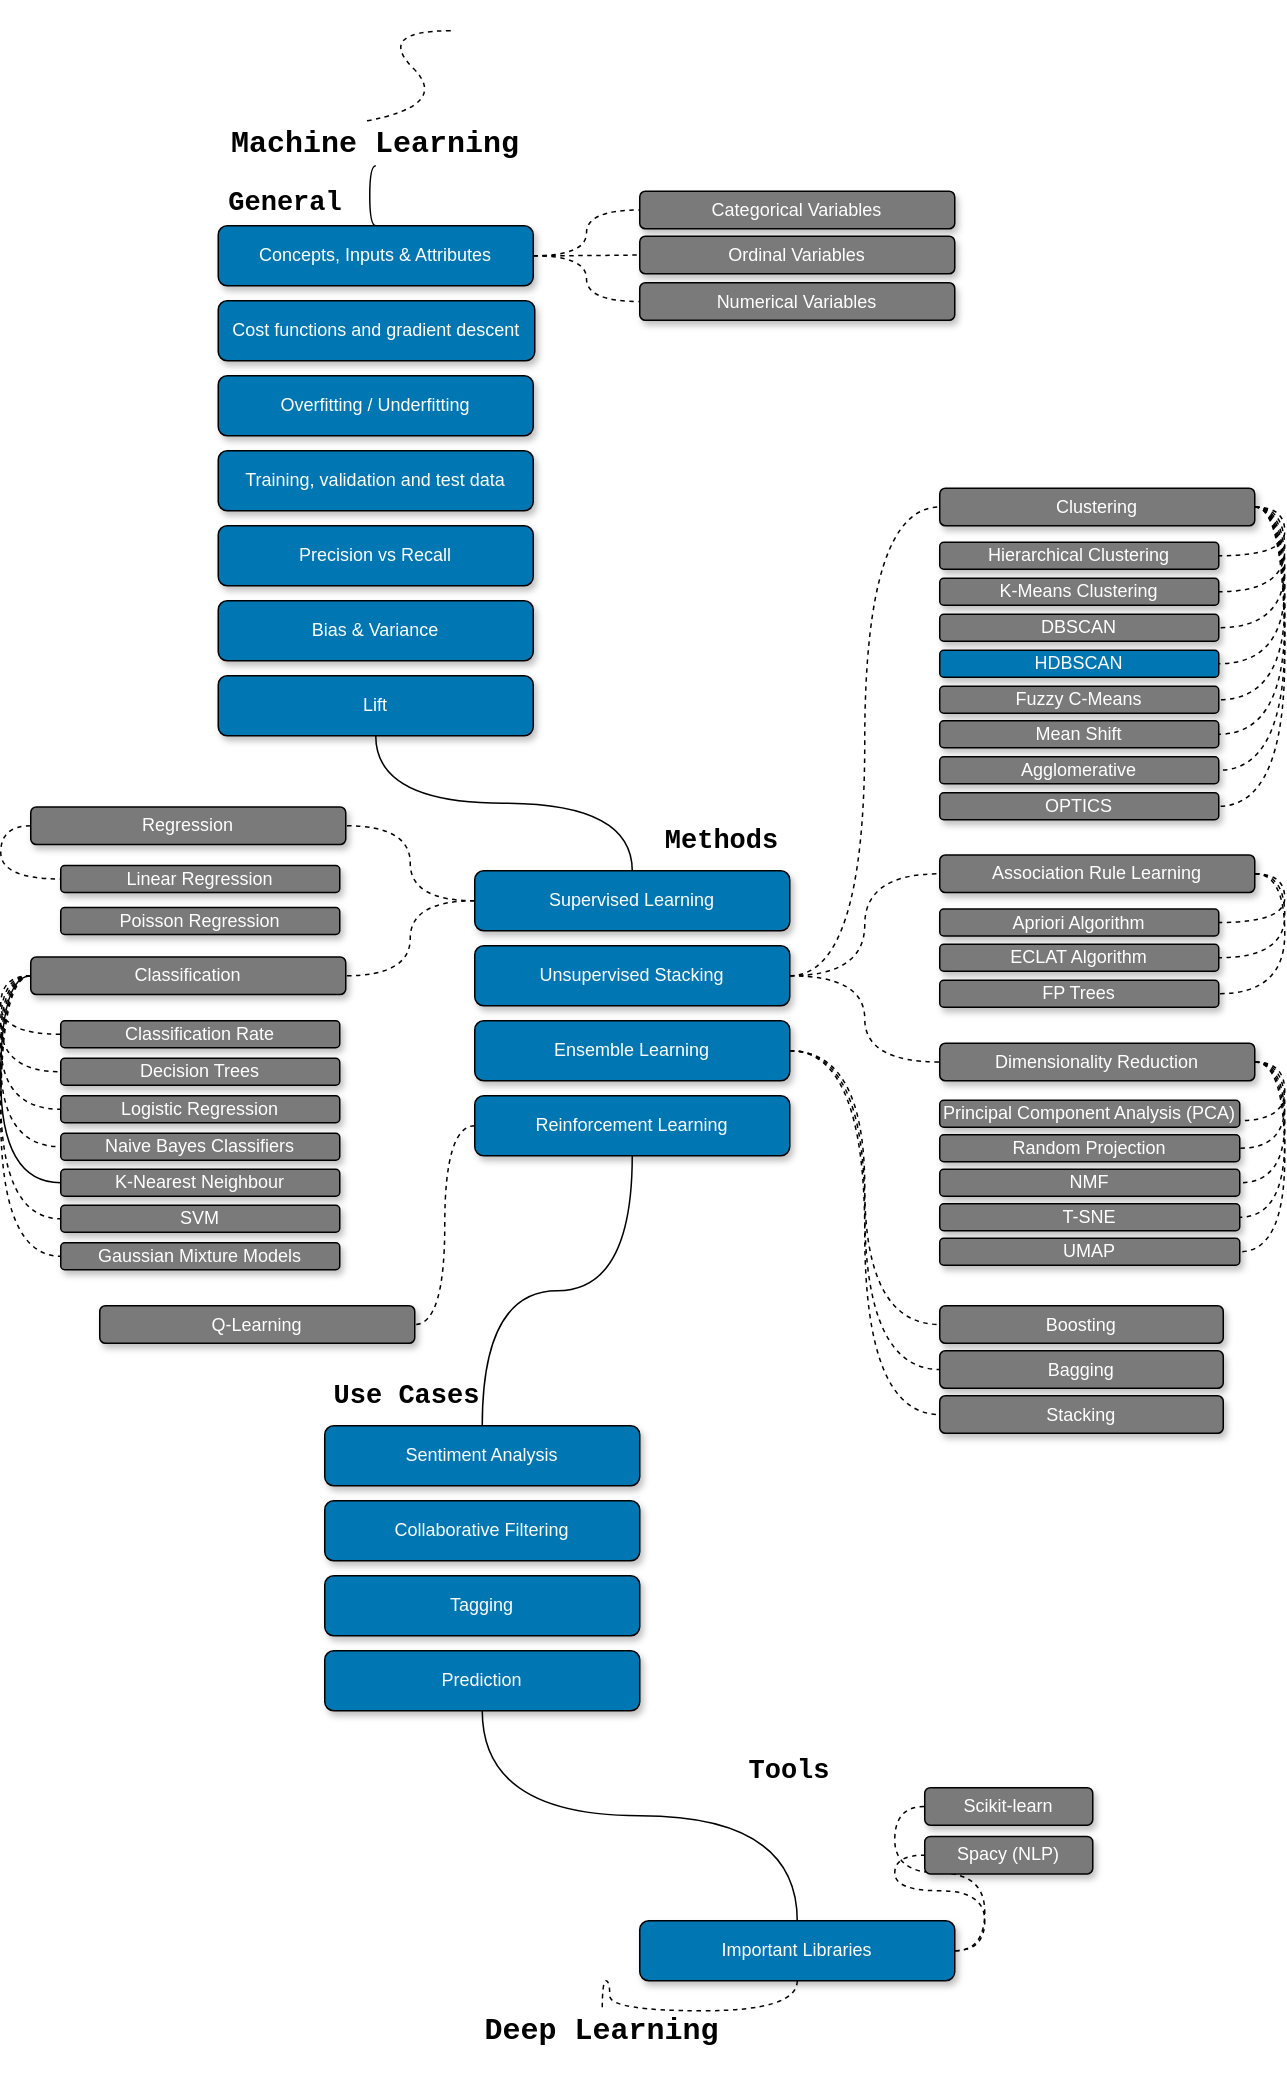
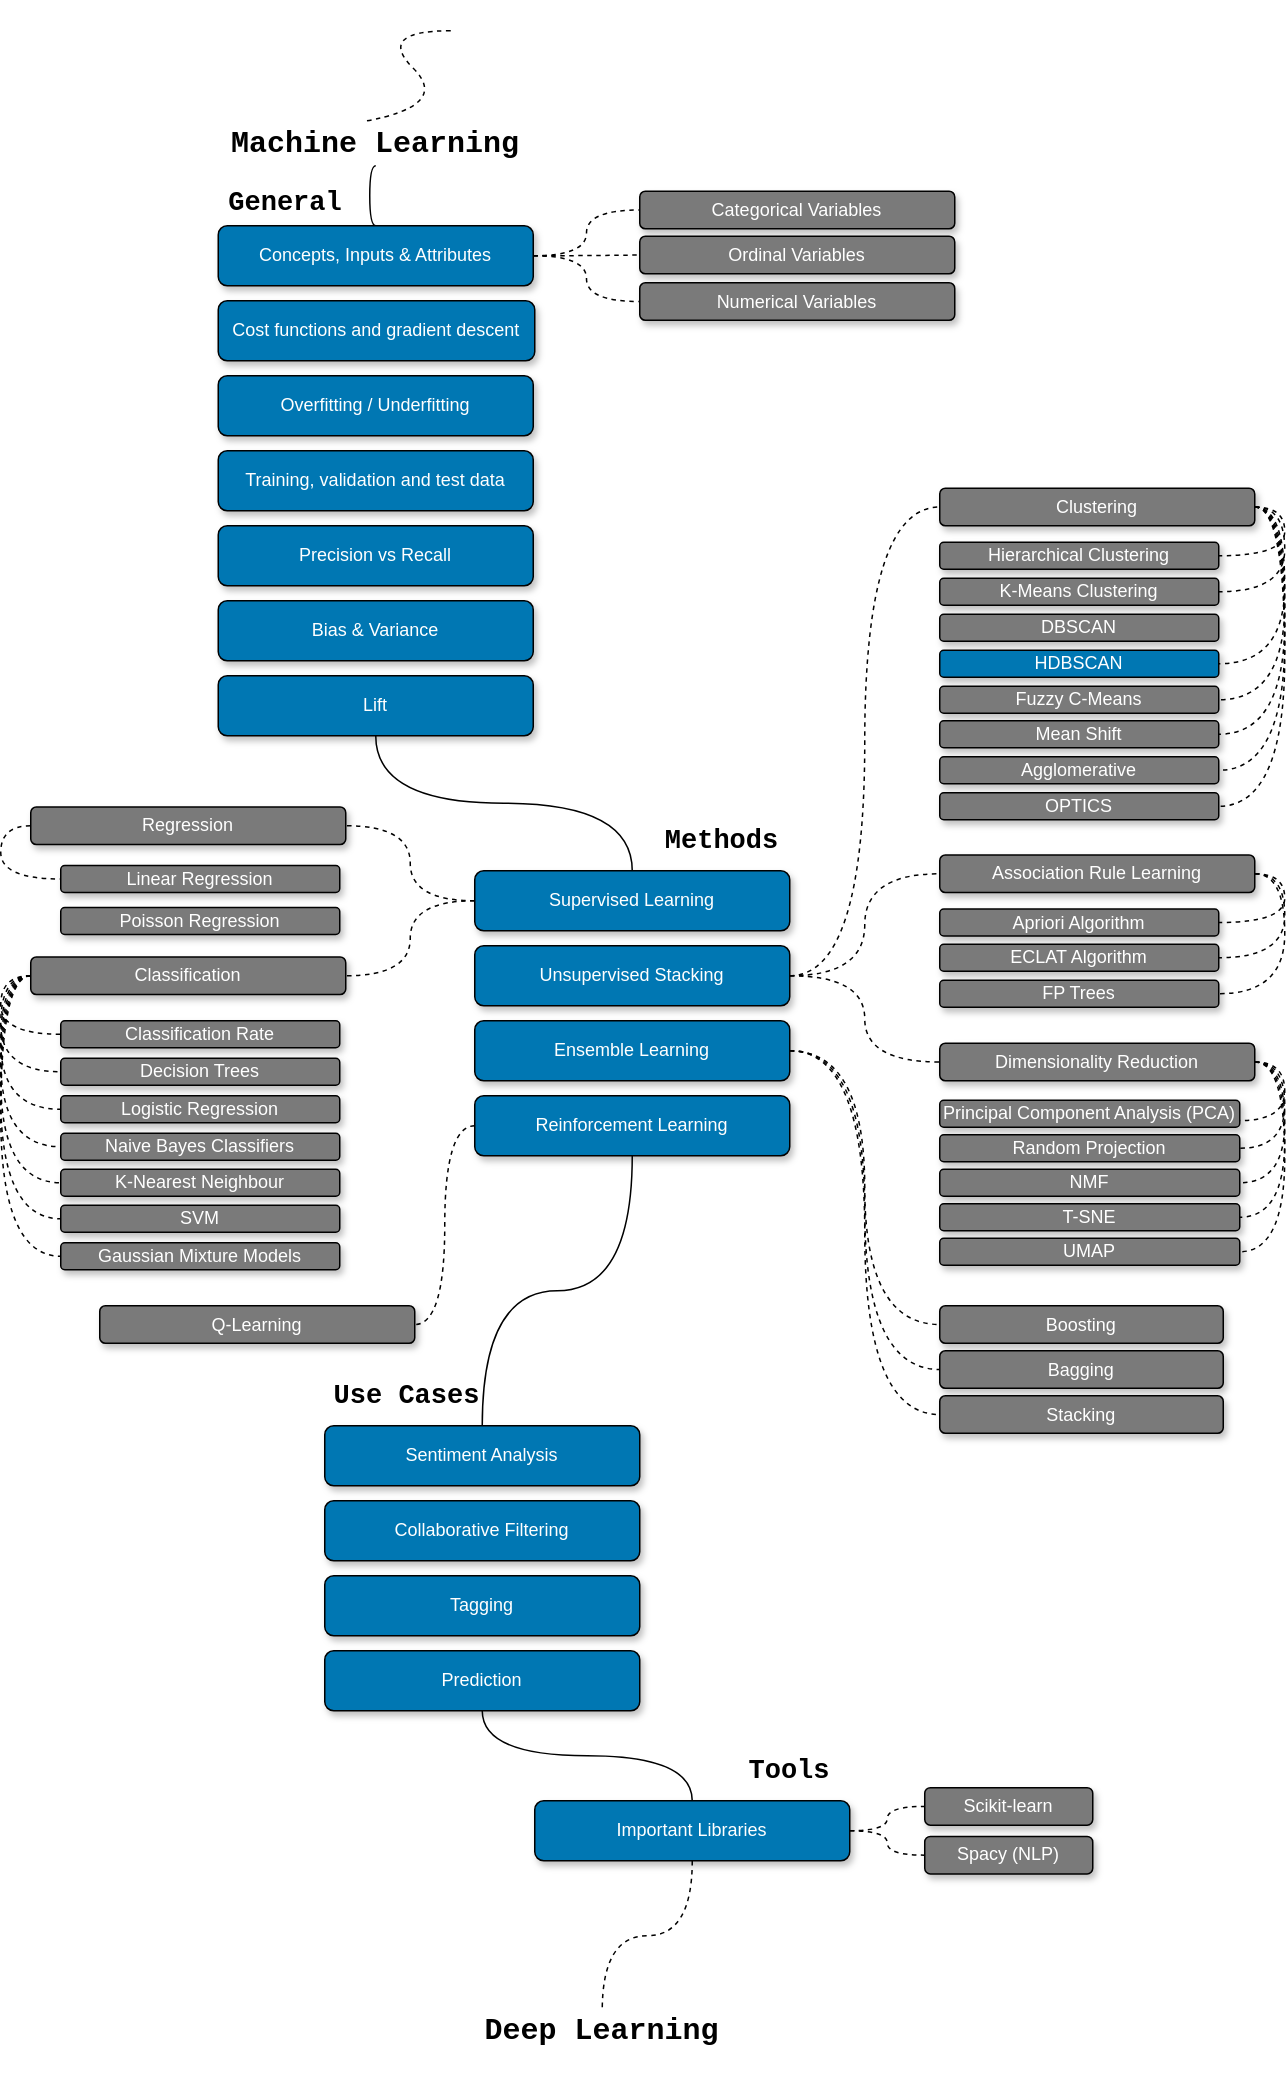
(1257, 620) -> none
(19, 1162) -> (19, 1162)
(797, 1951) -> (692, 1831)
